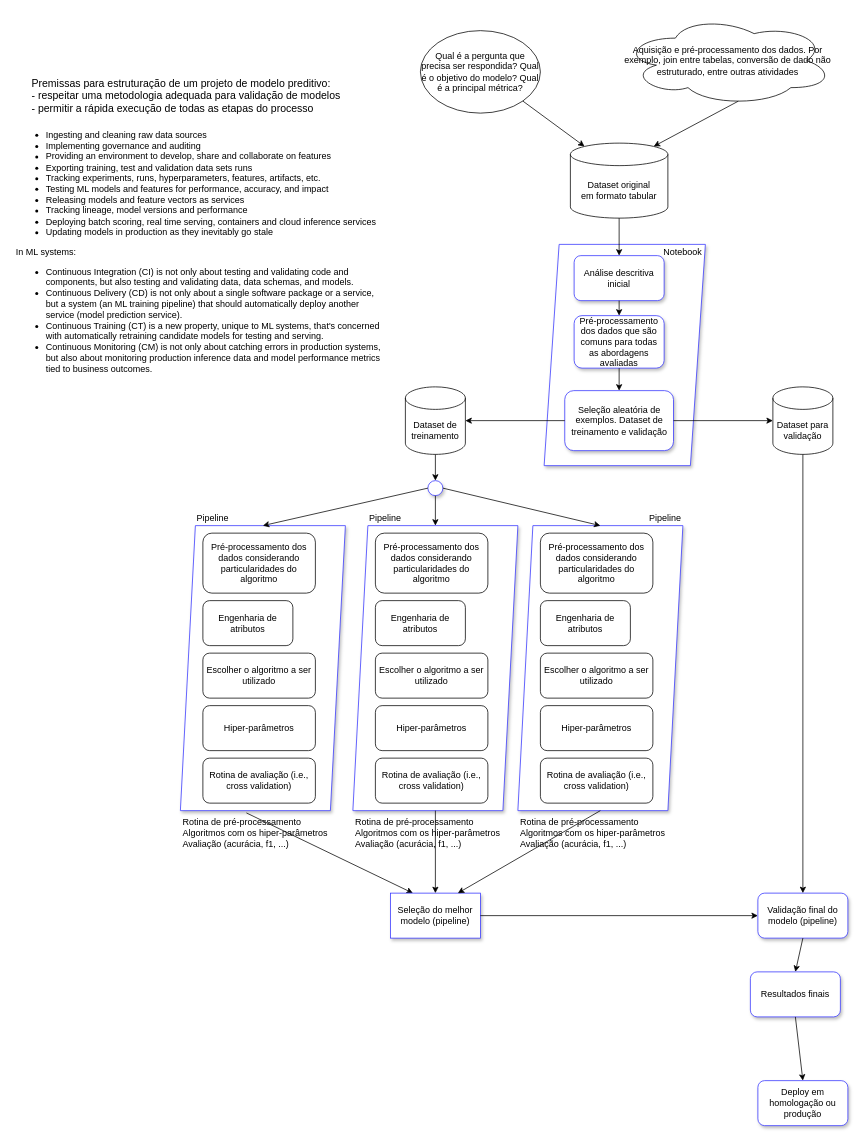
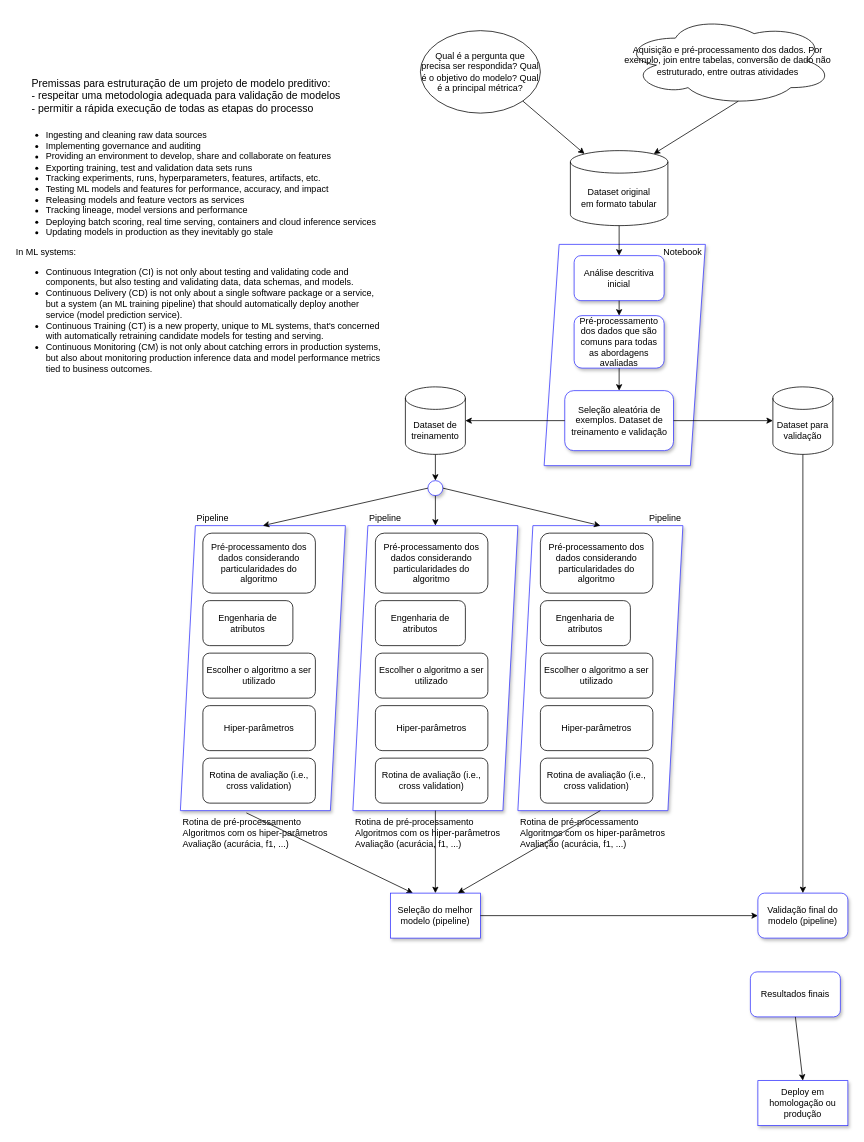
(619, 180) -> (619, 188)
(800, 952) -> none
(803, 1103) -> (803, 1103)
